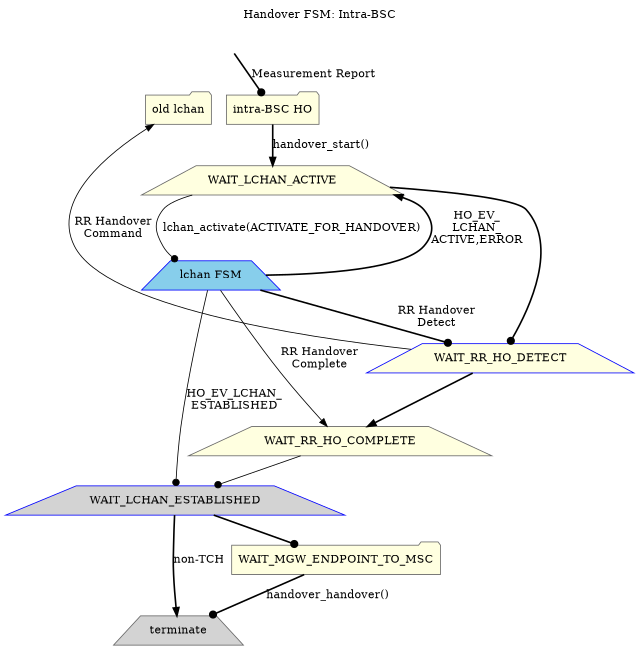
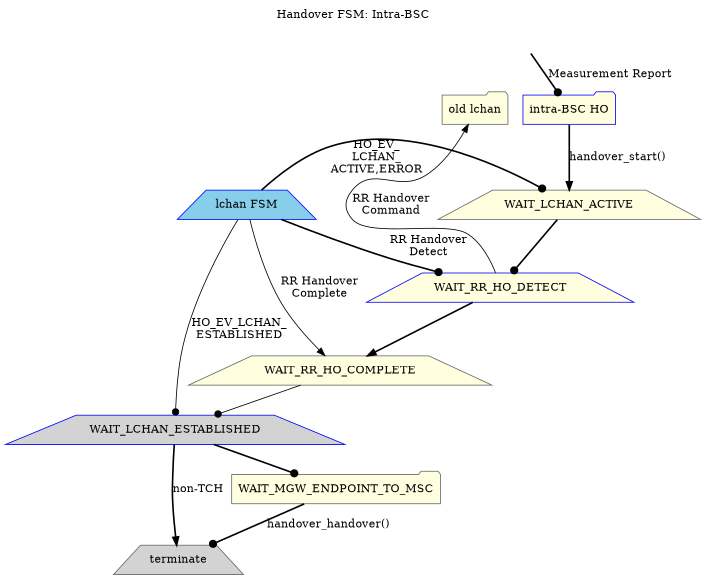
(273, 110) -> (569, 110)
(158, 218) -> none
(380, 265) -> (398, 140)
